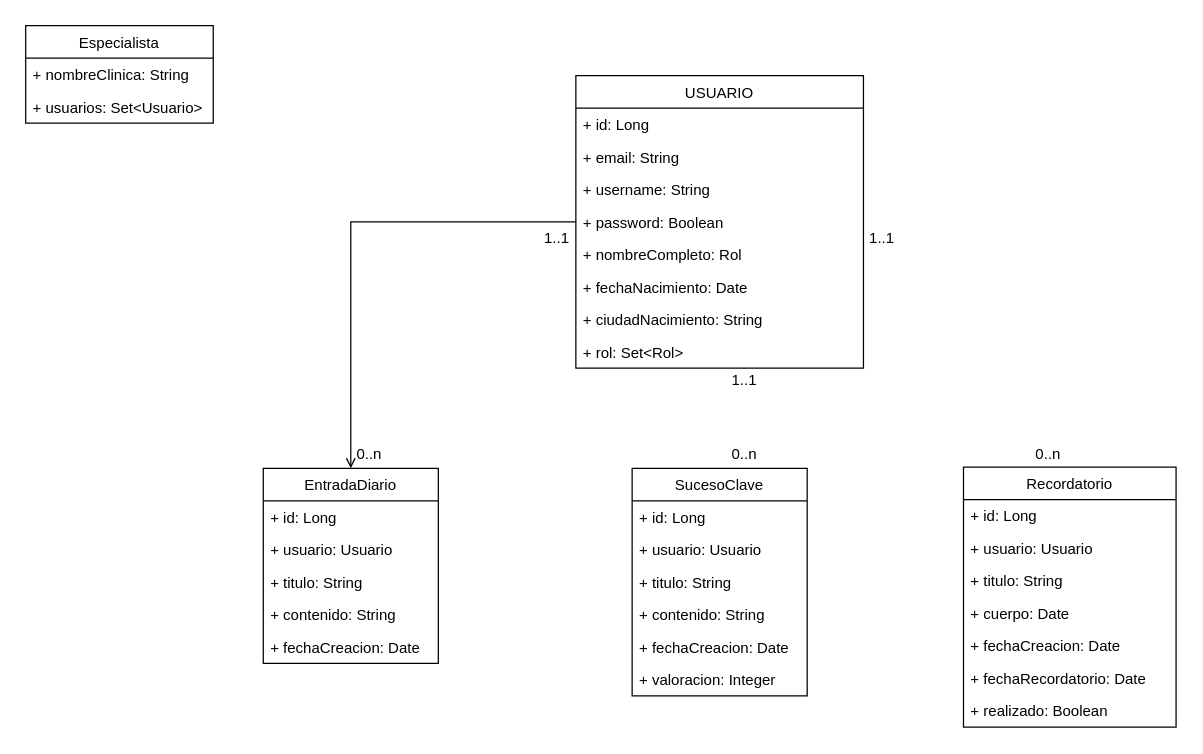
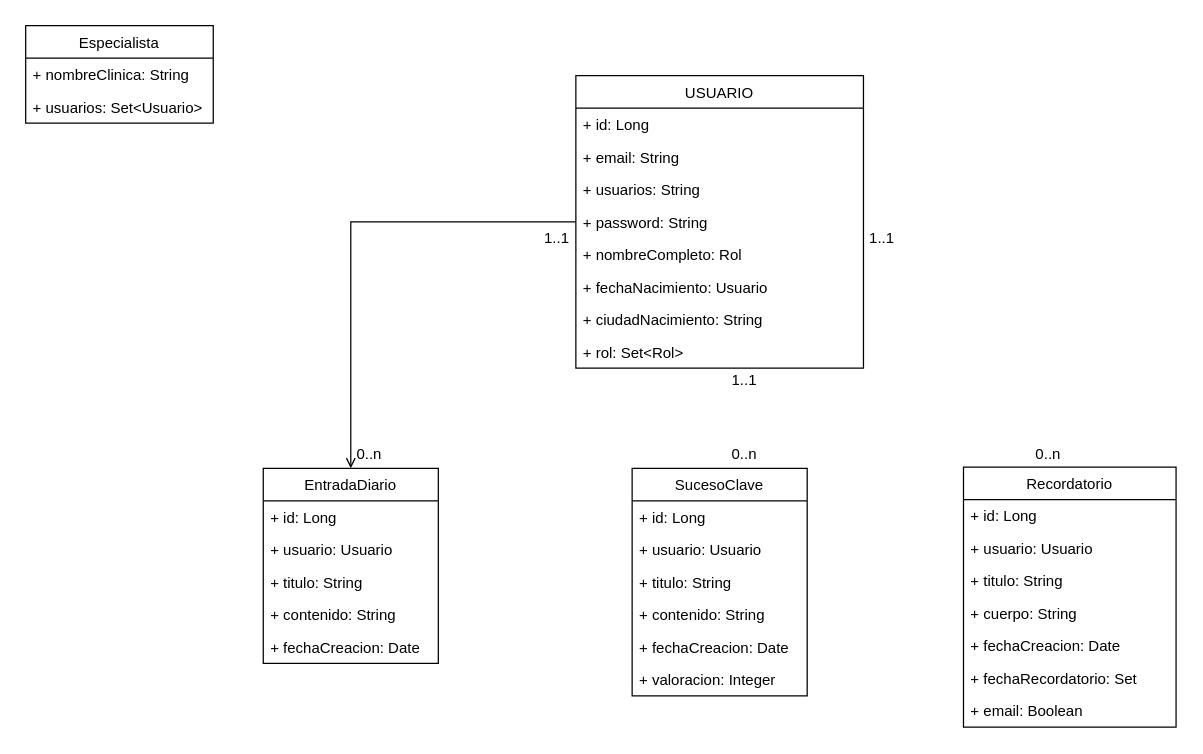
(650, 190) -> (648, 190)
(655, 223) -> (650, 223)
(669, 288) -> (680, 288)
(1023, 614) -> (1029, 614)
(1067, 679) -> (1063, 679)
(1042, 711) -> (1026, 711)
